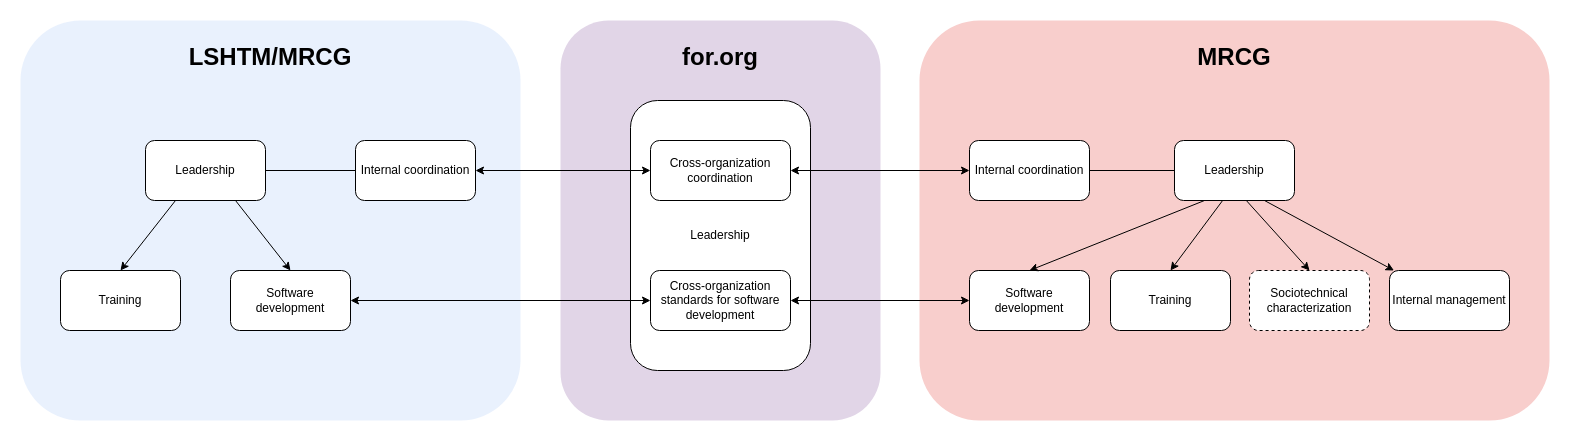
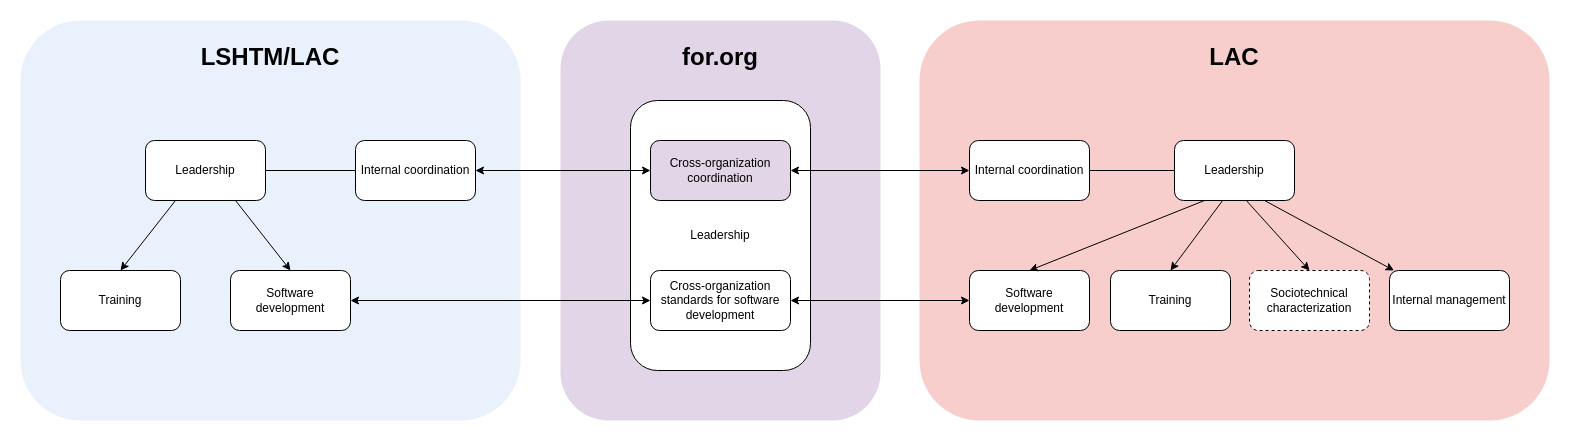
(271, 35) -> (271, 35)
(1235, 35) -> (1235, 35)
(721, 171) -> (721, 171)
